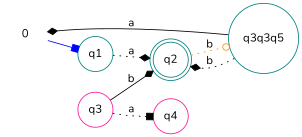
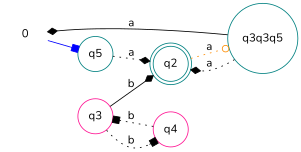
(210, 45) -> (210, 47)
(95, 54) -> (95, 54)
(210, 61) -> (210, 63)
(131, 109) -> (131, 140)
none -> (137, 124)
